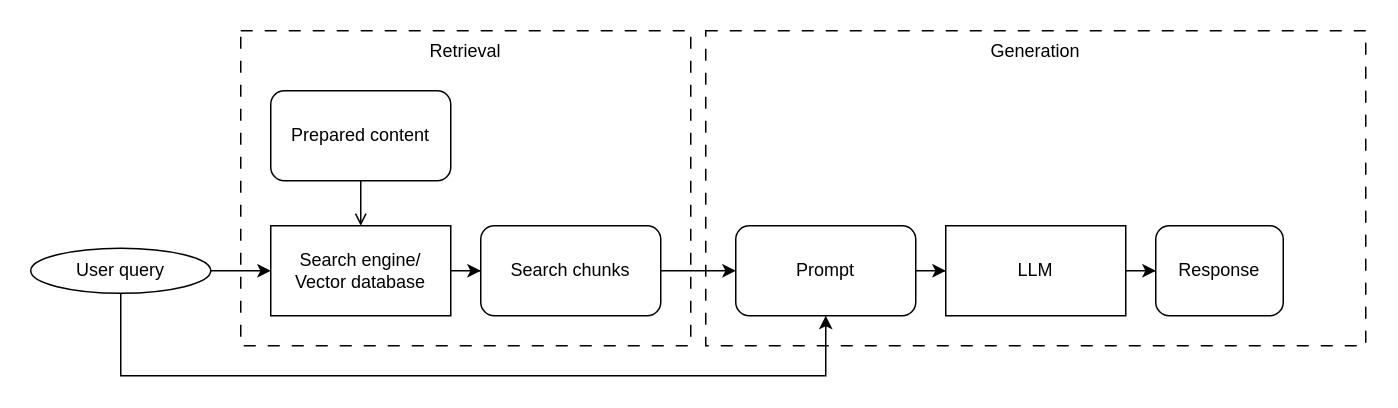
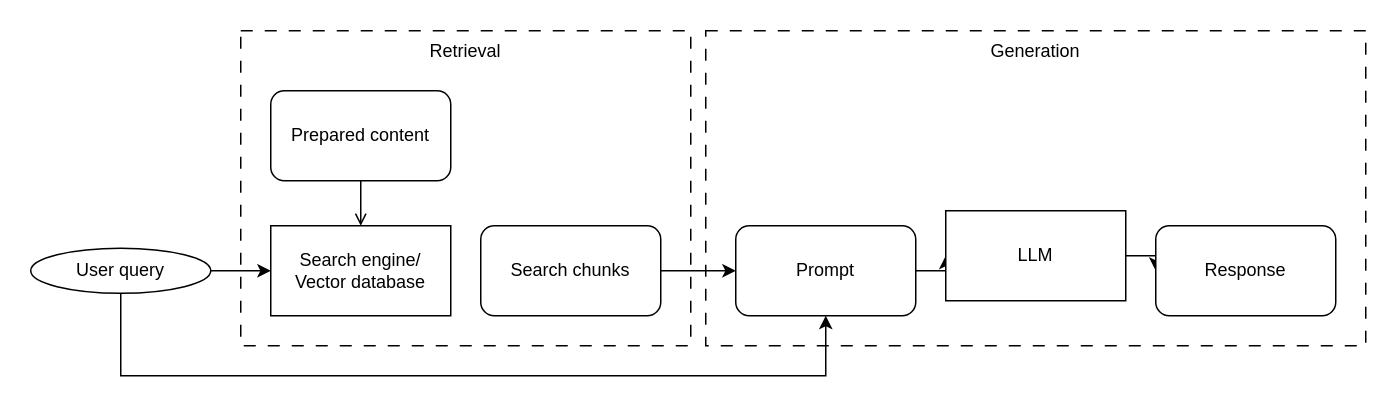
(471, 271) -> none
(1036, 271) -> (1036, 256)
(1220, 271) -> (1246, 271)
